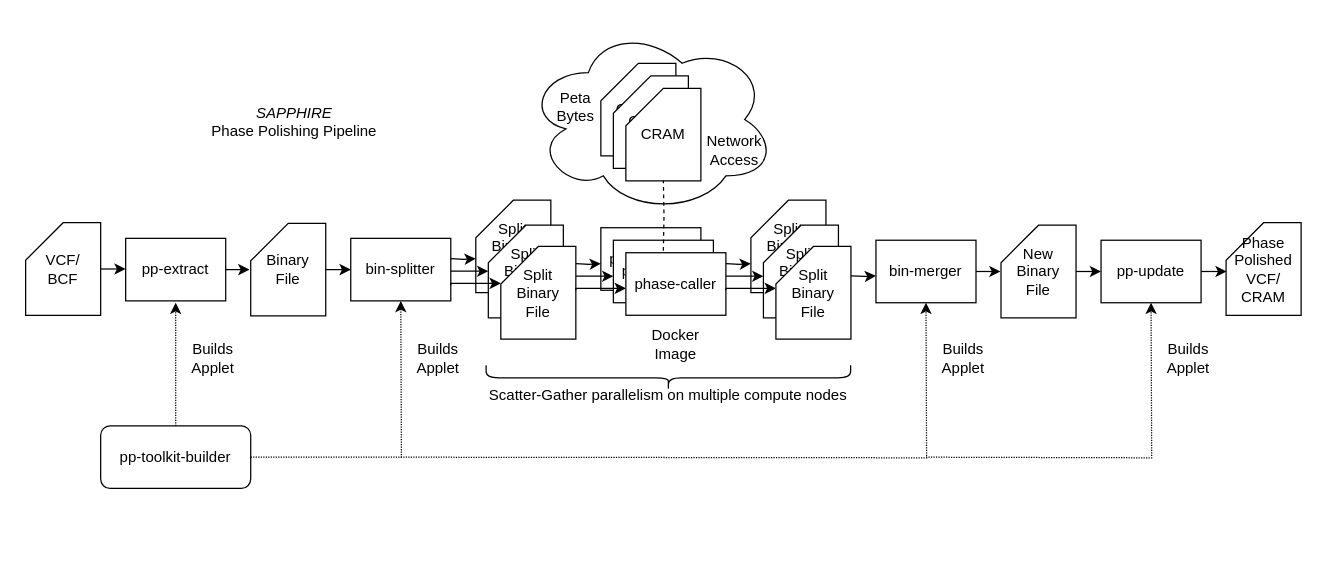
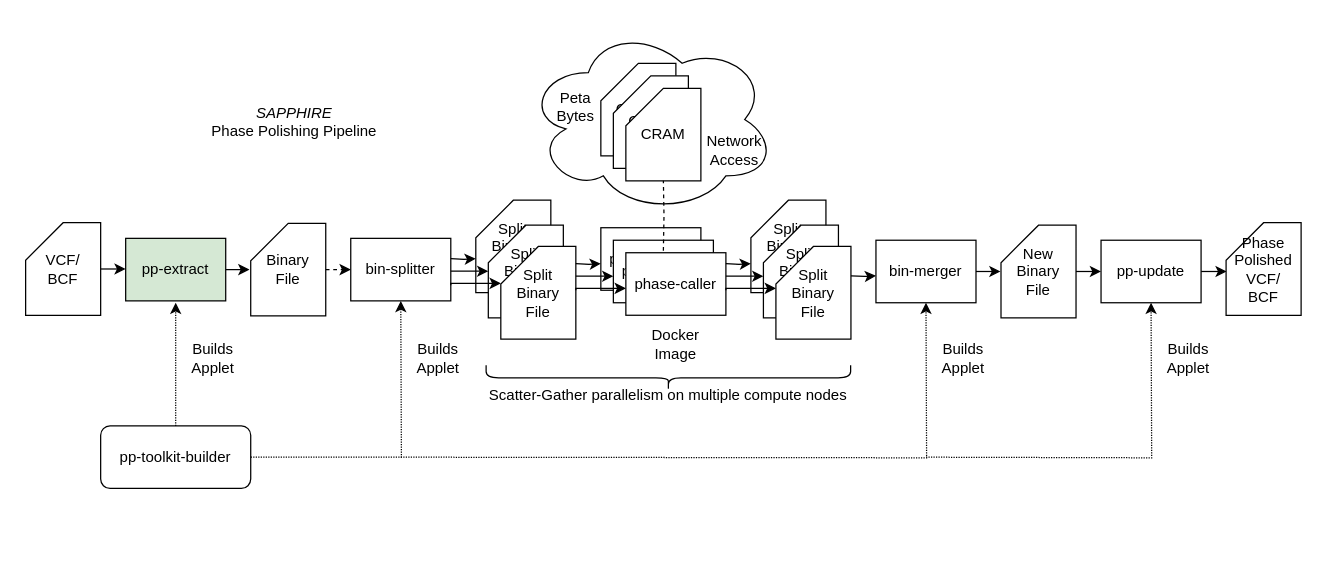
(176, 269) -> (176, 269)
(334, 269) -> (334, 269)
(1263, 269) -> (1263, 269)
